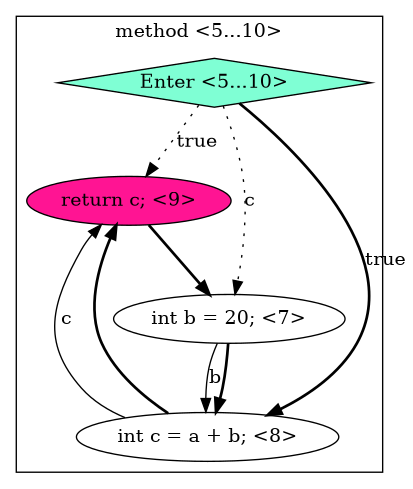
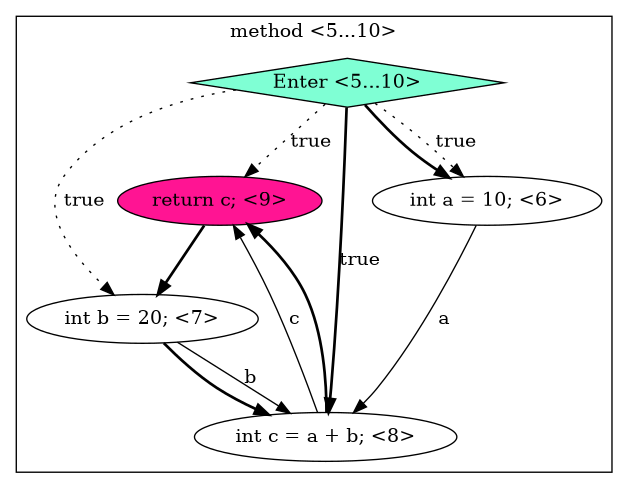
(250, 201) -> (85, 201)
none -> (487, 201)
